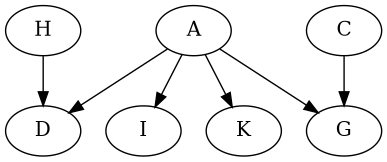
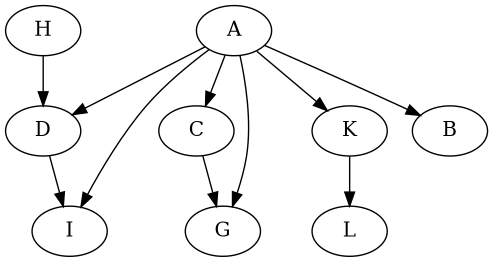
none -> (218, 74)
none -> (450, 131)
none -> (55, 174)
none -> (350, 231)
